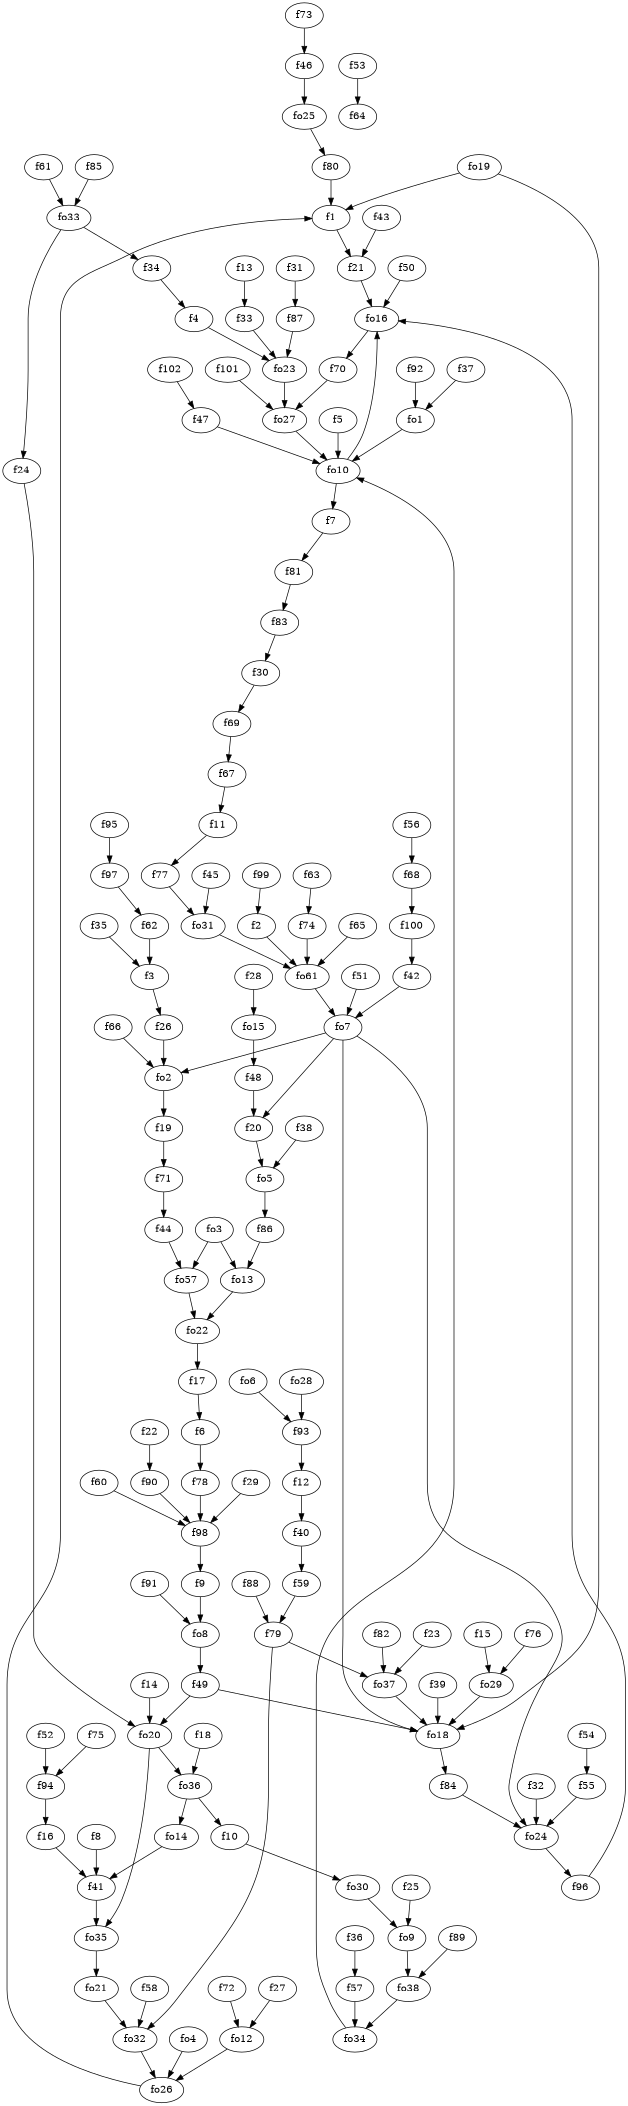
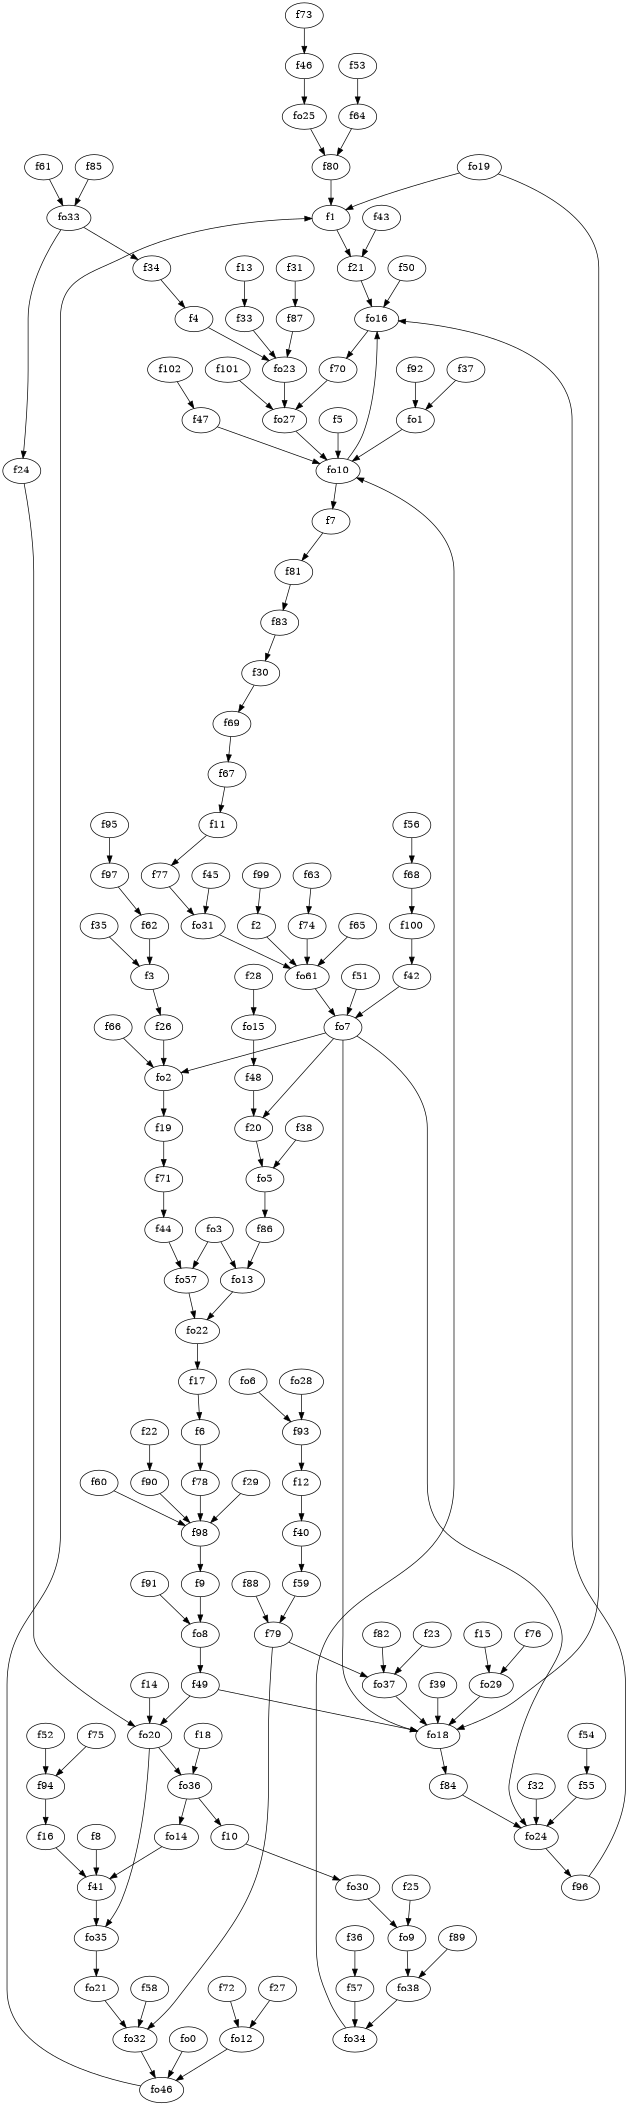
none -> (346, 139)
(188, 2039) -> (188, 2039)
(162, 2090) -> (162, 2090)
